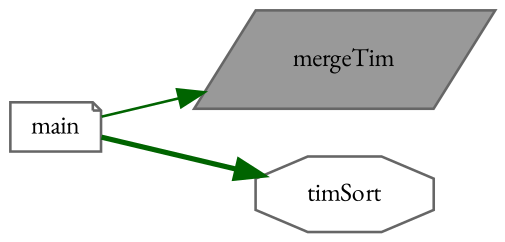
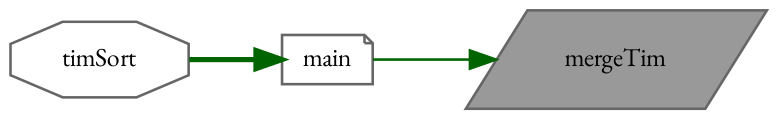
(169, 153) -> (223, 60)
